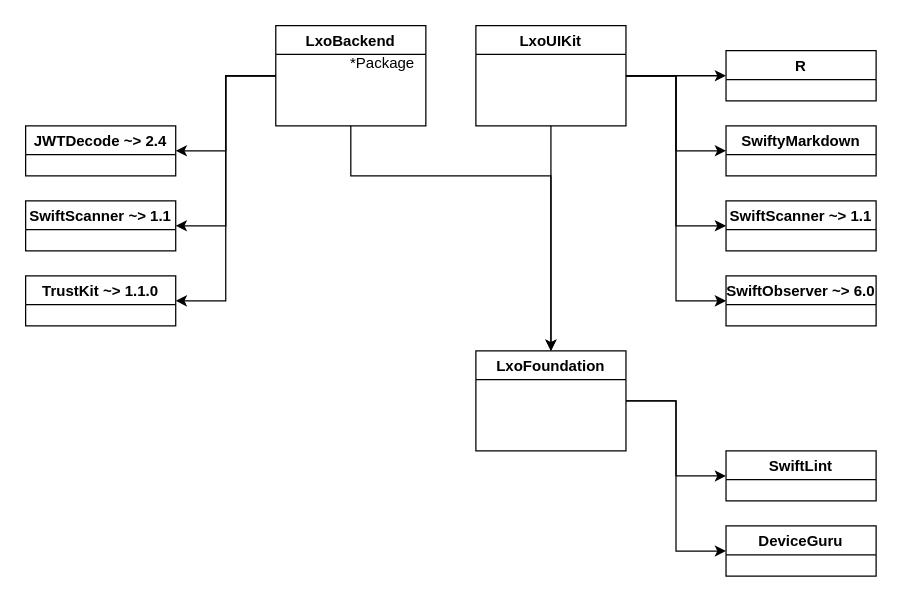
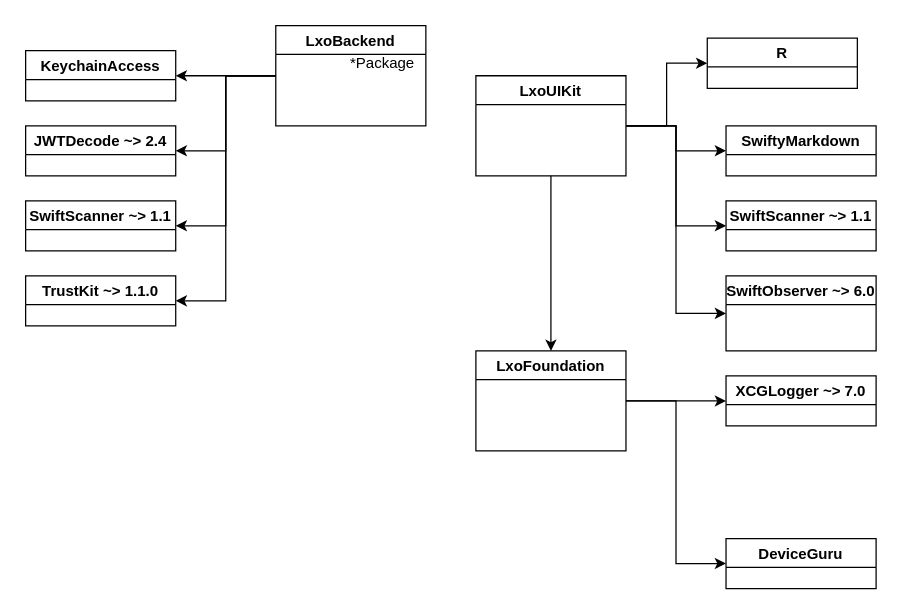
none -> (101, 76)
none -> (204, 76)
(551, 76) -> (551, 126)
(801, 76) -> (782, 63)
(388, 176) -> none
(801, 301) -> (801, 313)
none -> (698, 401)
none -> (801, 401)
(698, 476) -> none
(801, 476) -> none
(801, 551) -> (801, 563)
